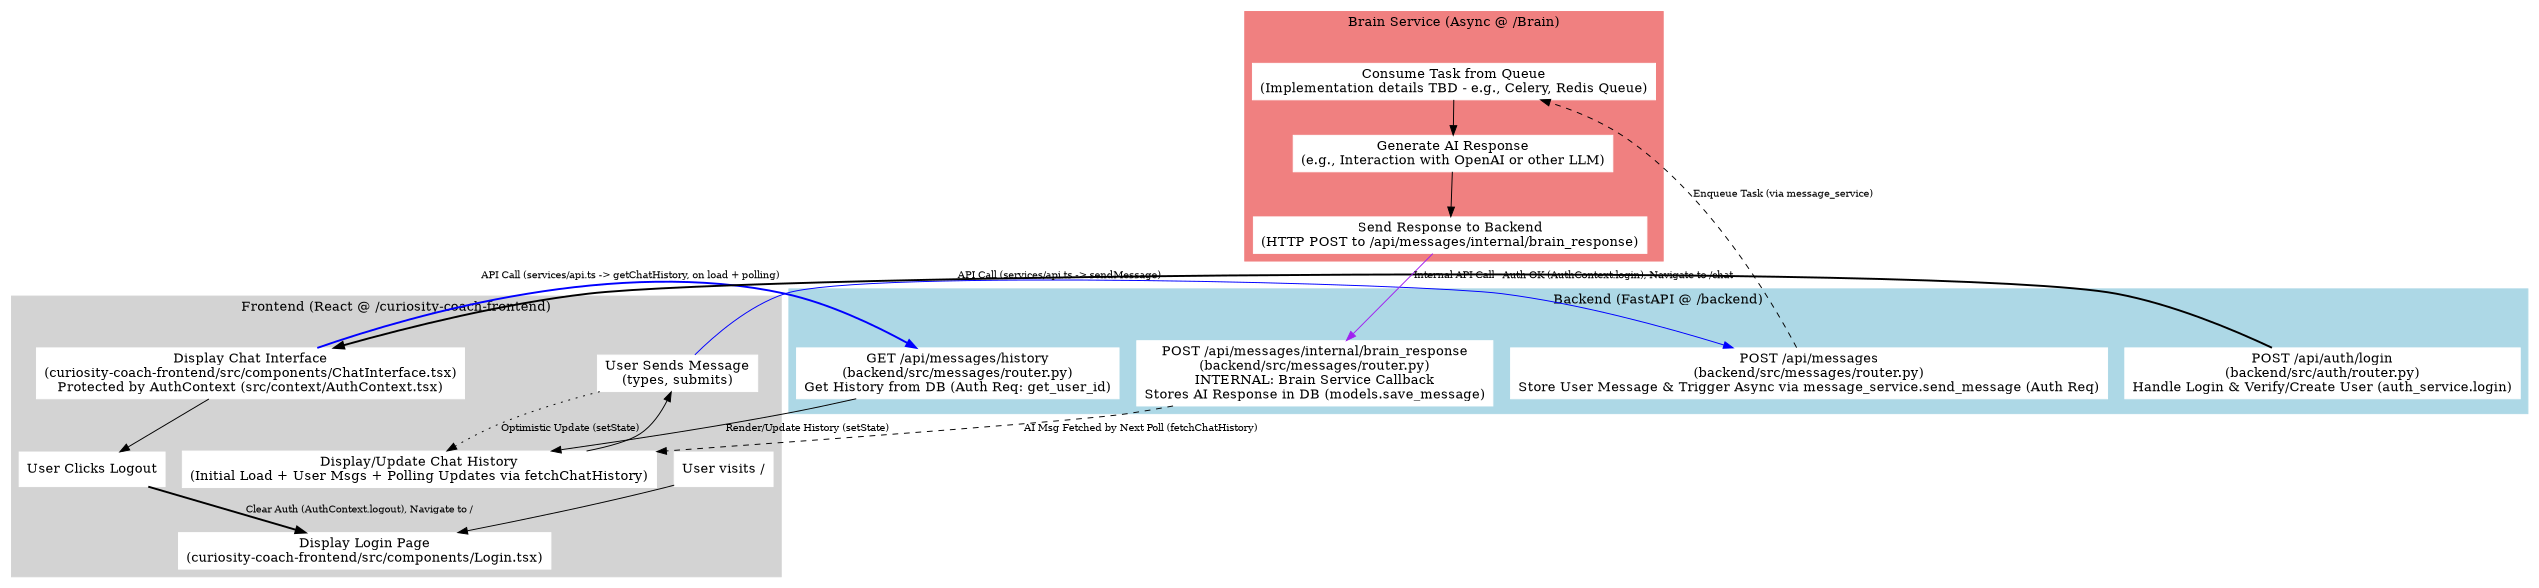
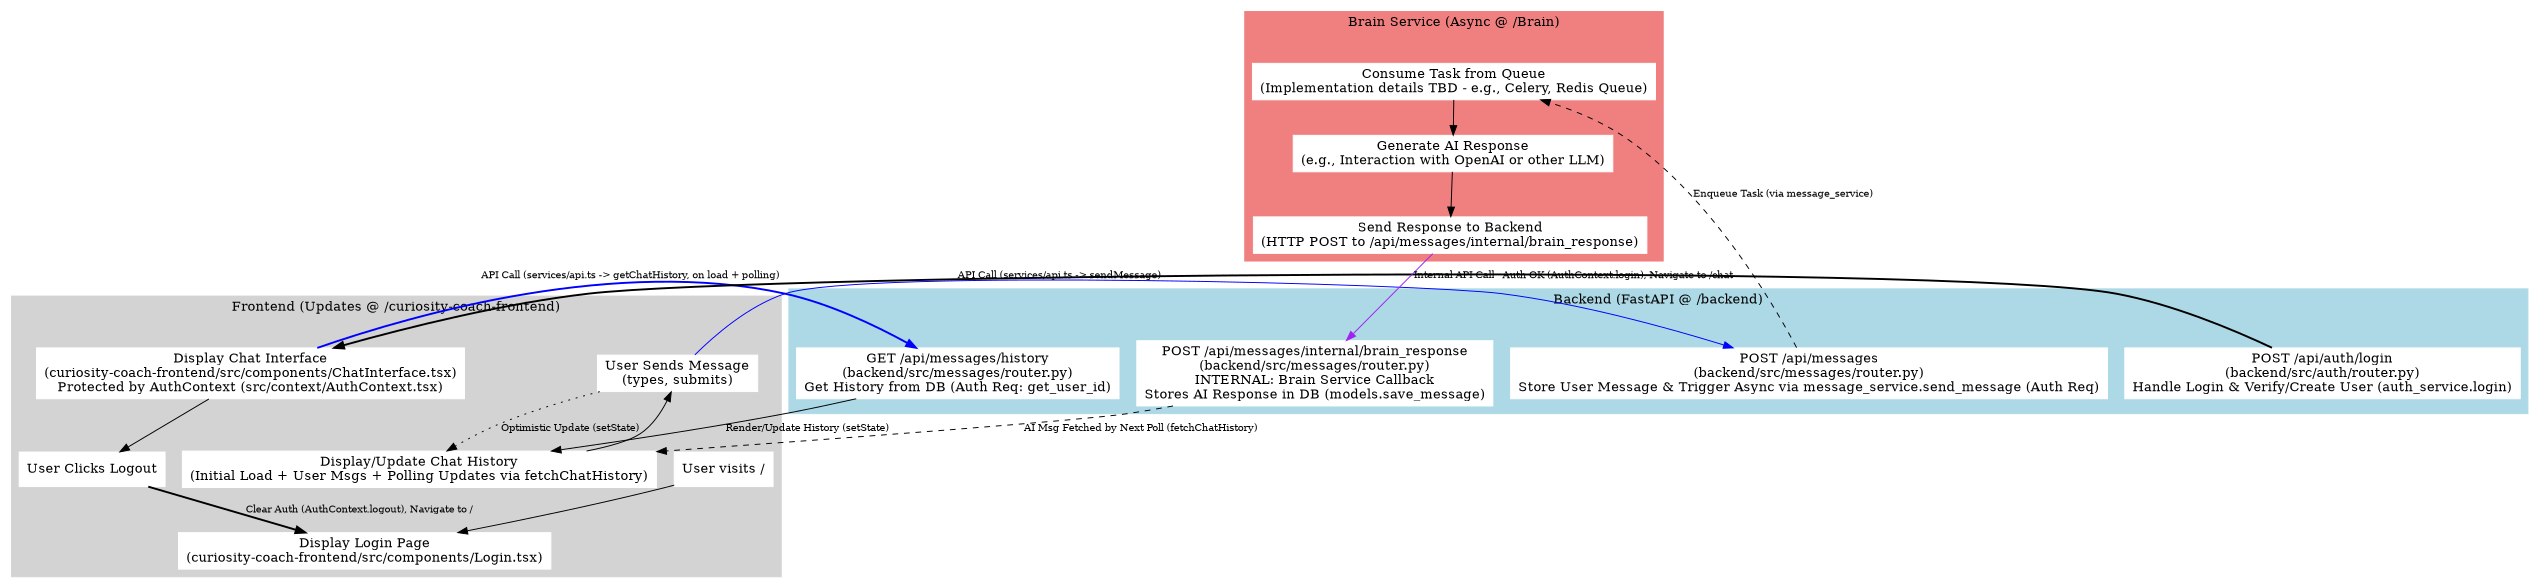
(396, 307) -> (396, 307)
